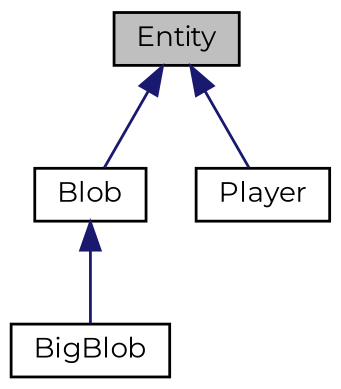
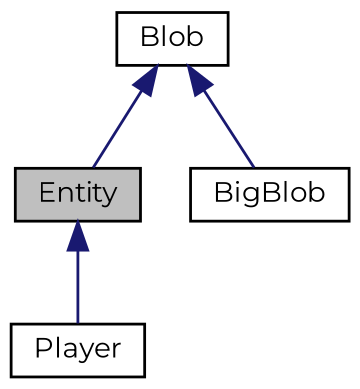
(126, 129) -> (118, 129)
